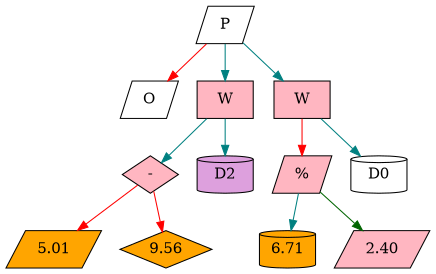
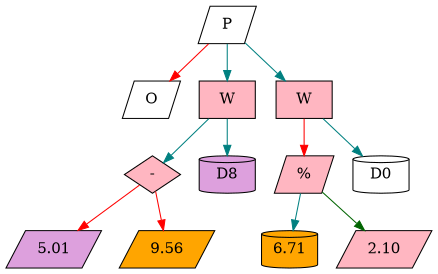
(225, 175) -> (227, 175)
(54, 249) -> (54, 249)
(166, 249) -> (167, 249)
(382, 249) -> (384, 249)
